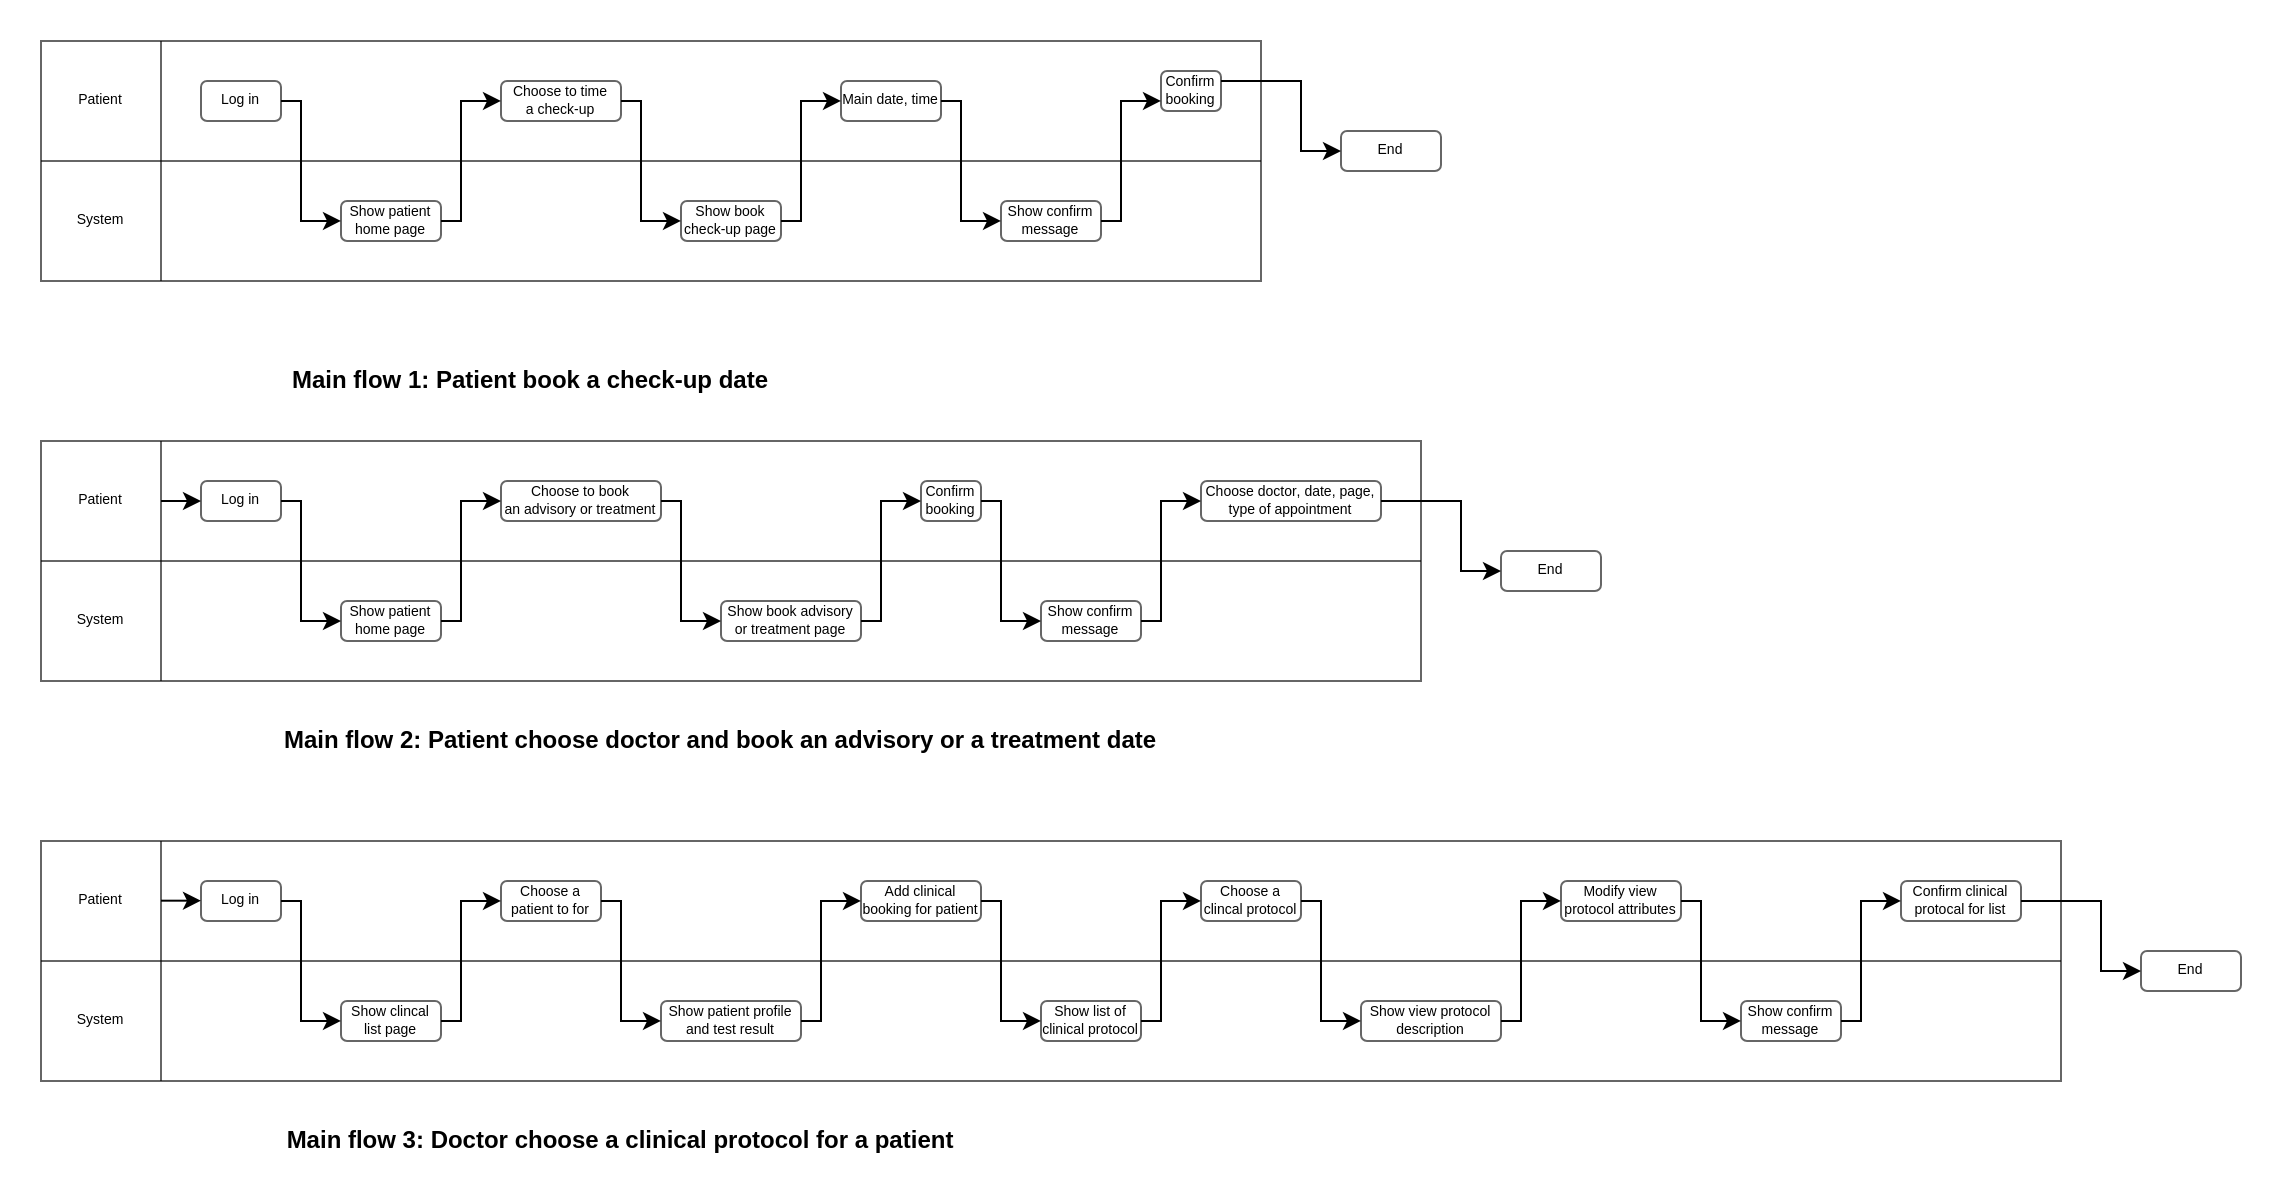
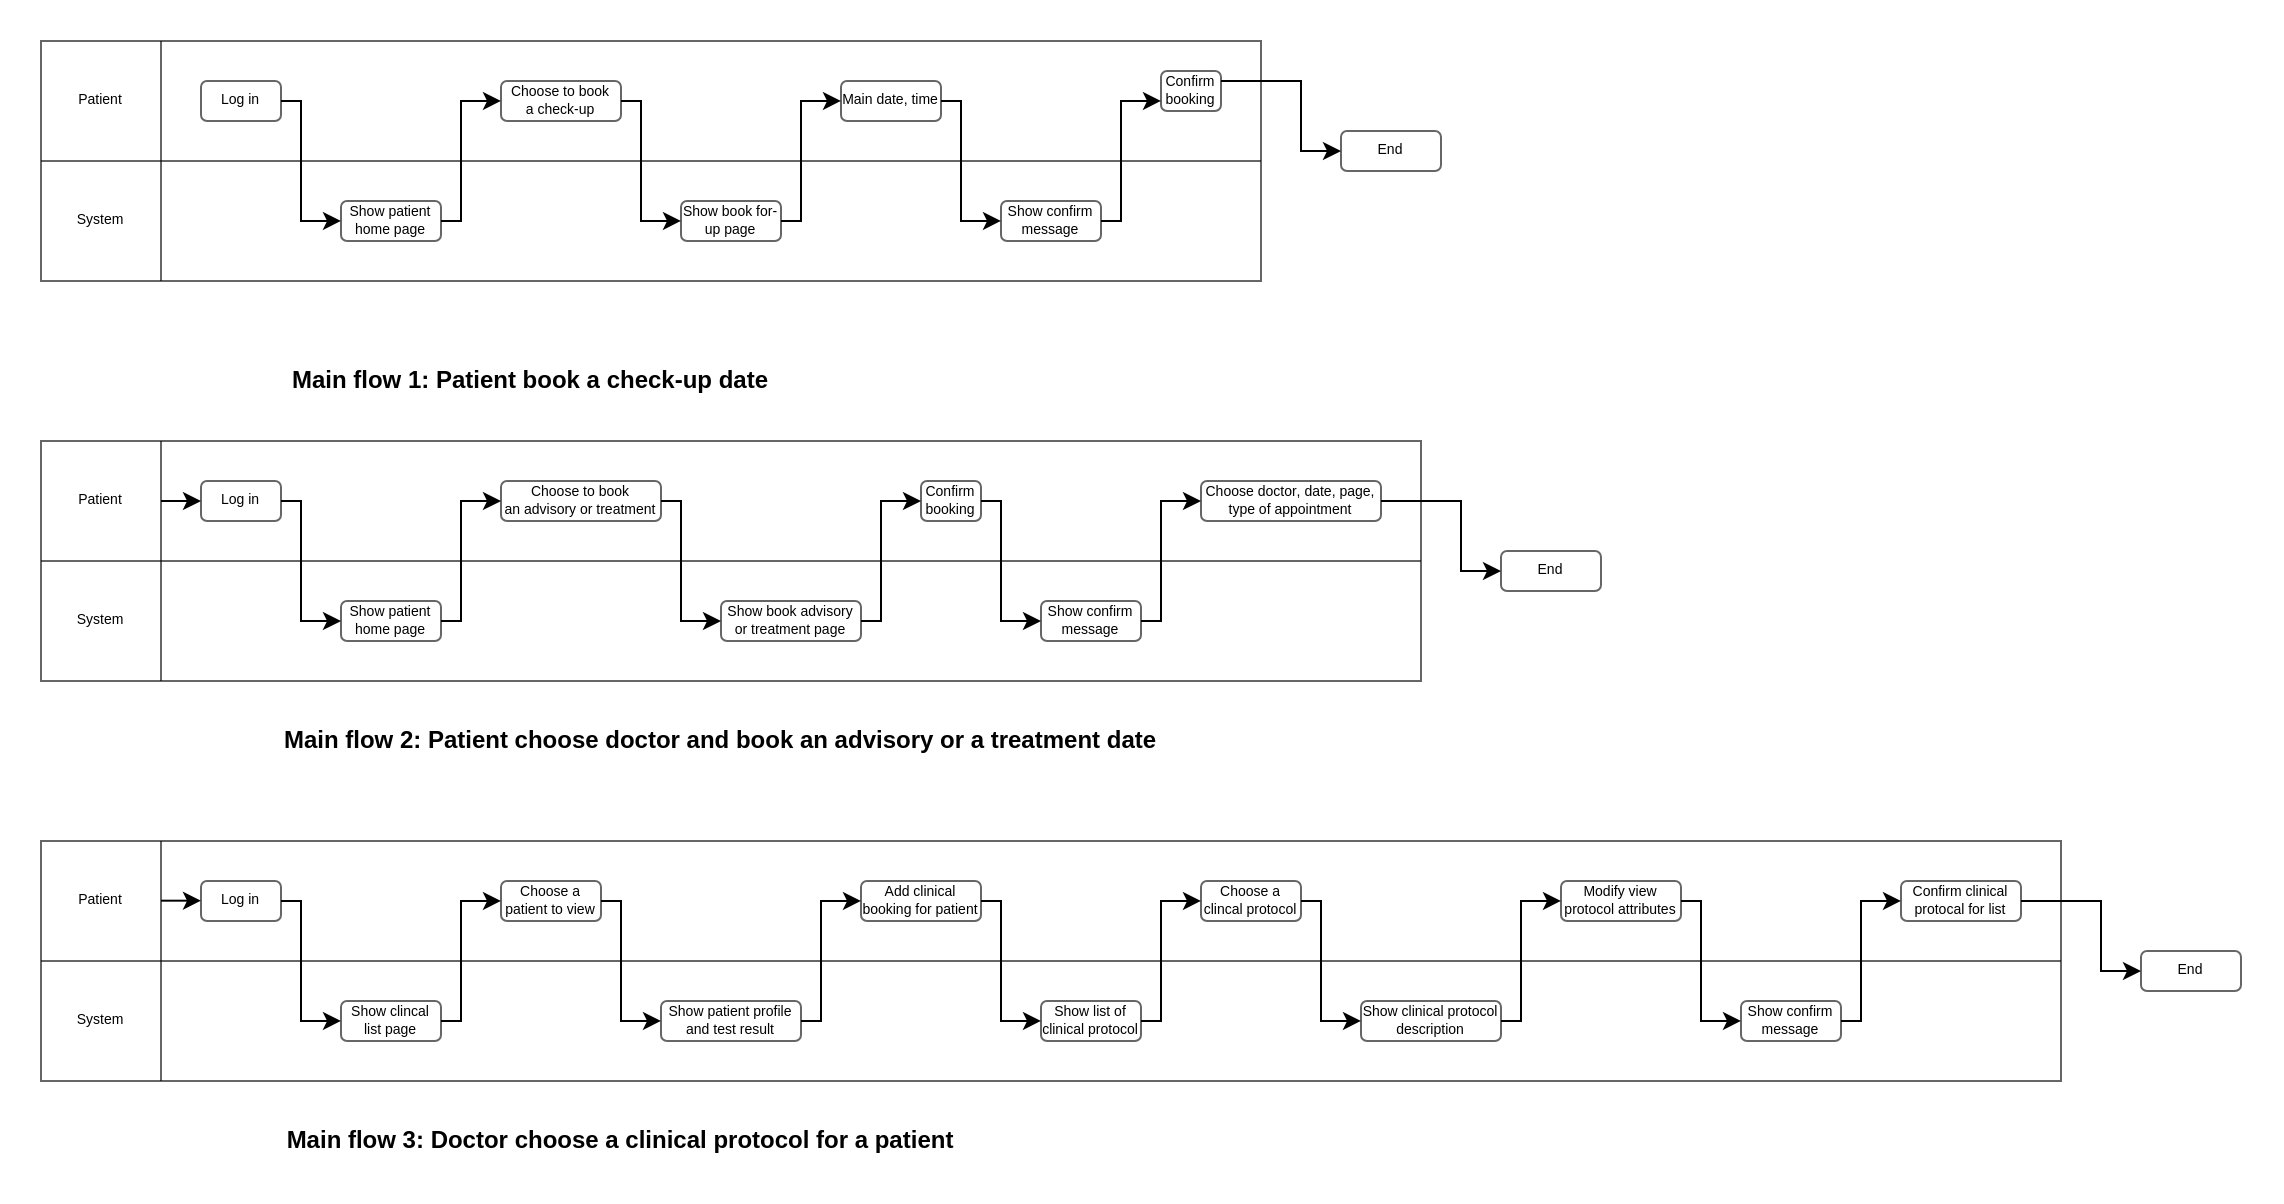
(561, 101) -> (561, 101)
(731, 221) -> (731, 221)
(551, 901) -> (551, 901)
(1431, 1021) -> (1431, 1021)
